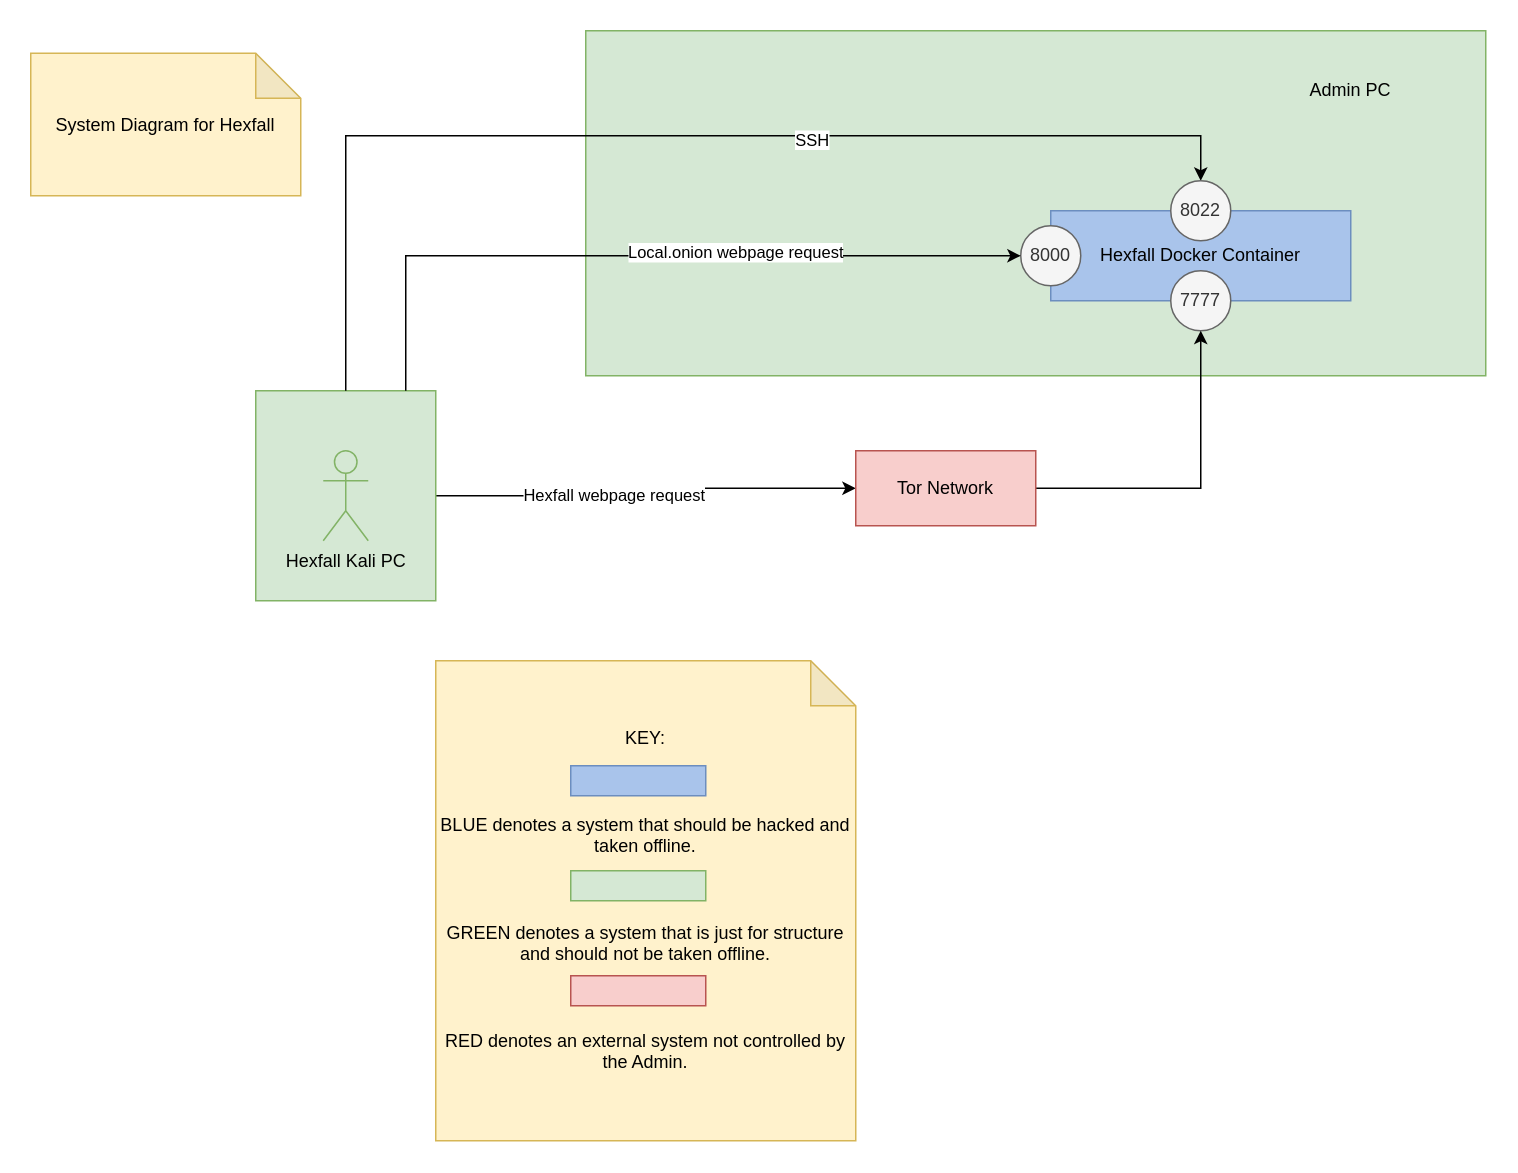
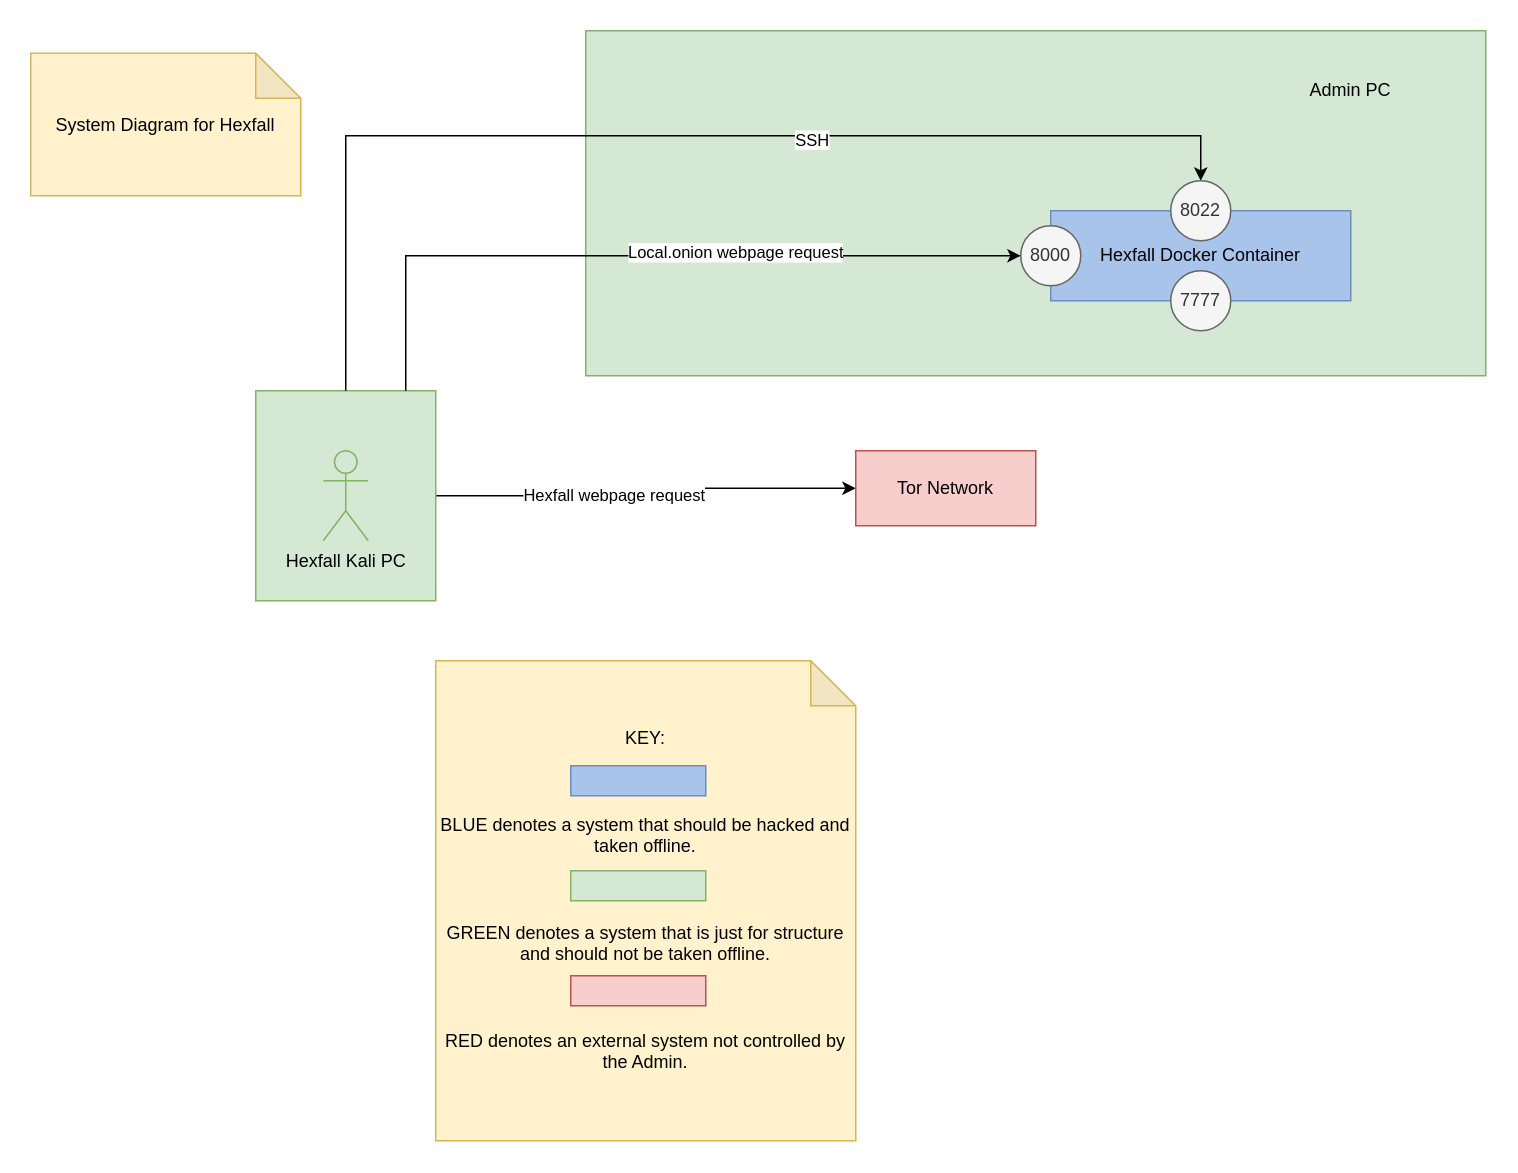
(1192, 488) -> none
